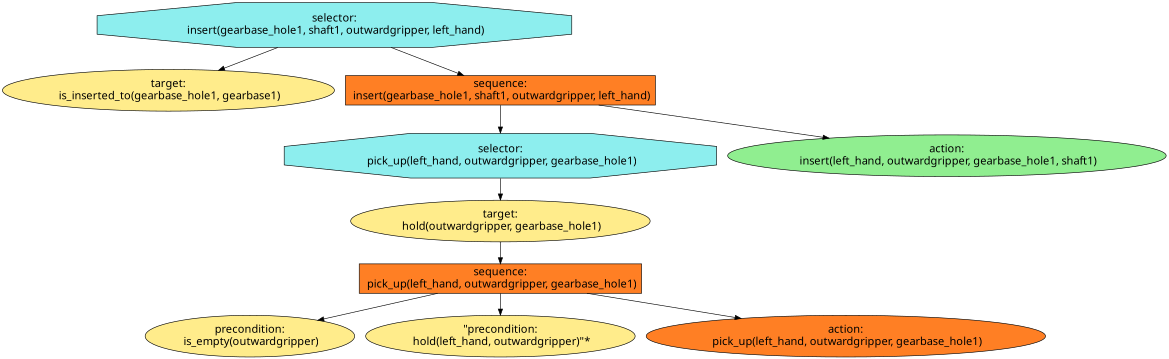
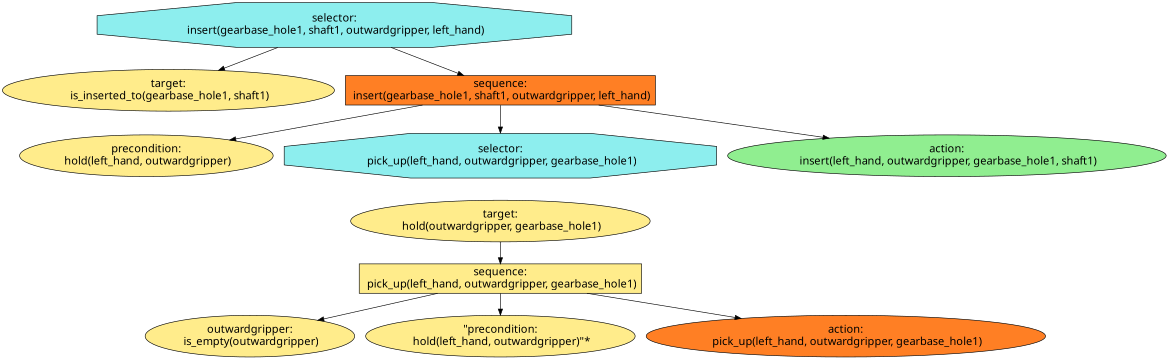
(168, 90) -> (168, 90)
none -> (146, 156)
(500, 186) -> none
(500, 279) -> (500, 279)
(250, 336) -> (250, 336)
